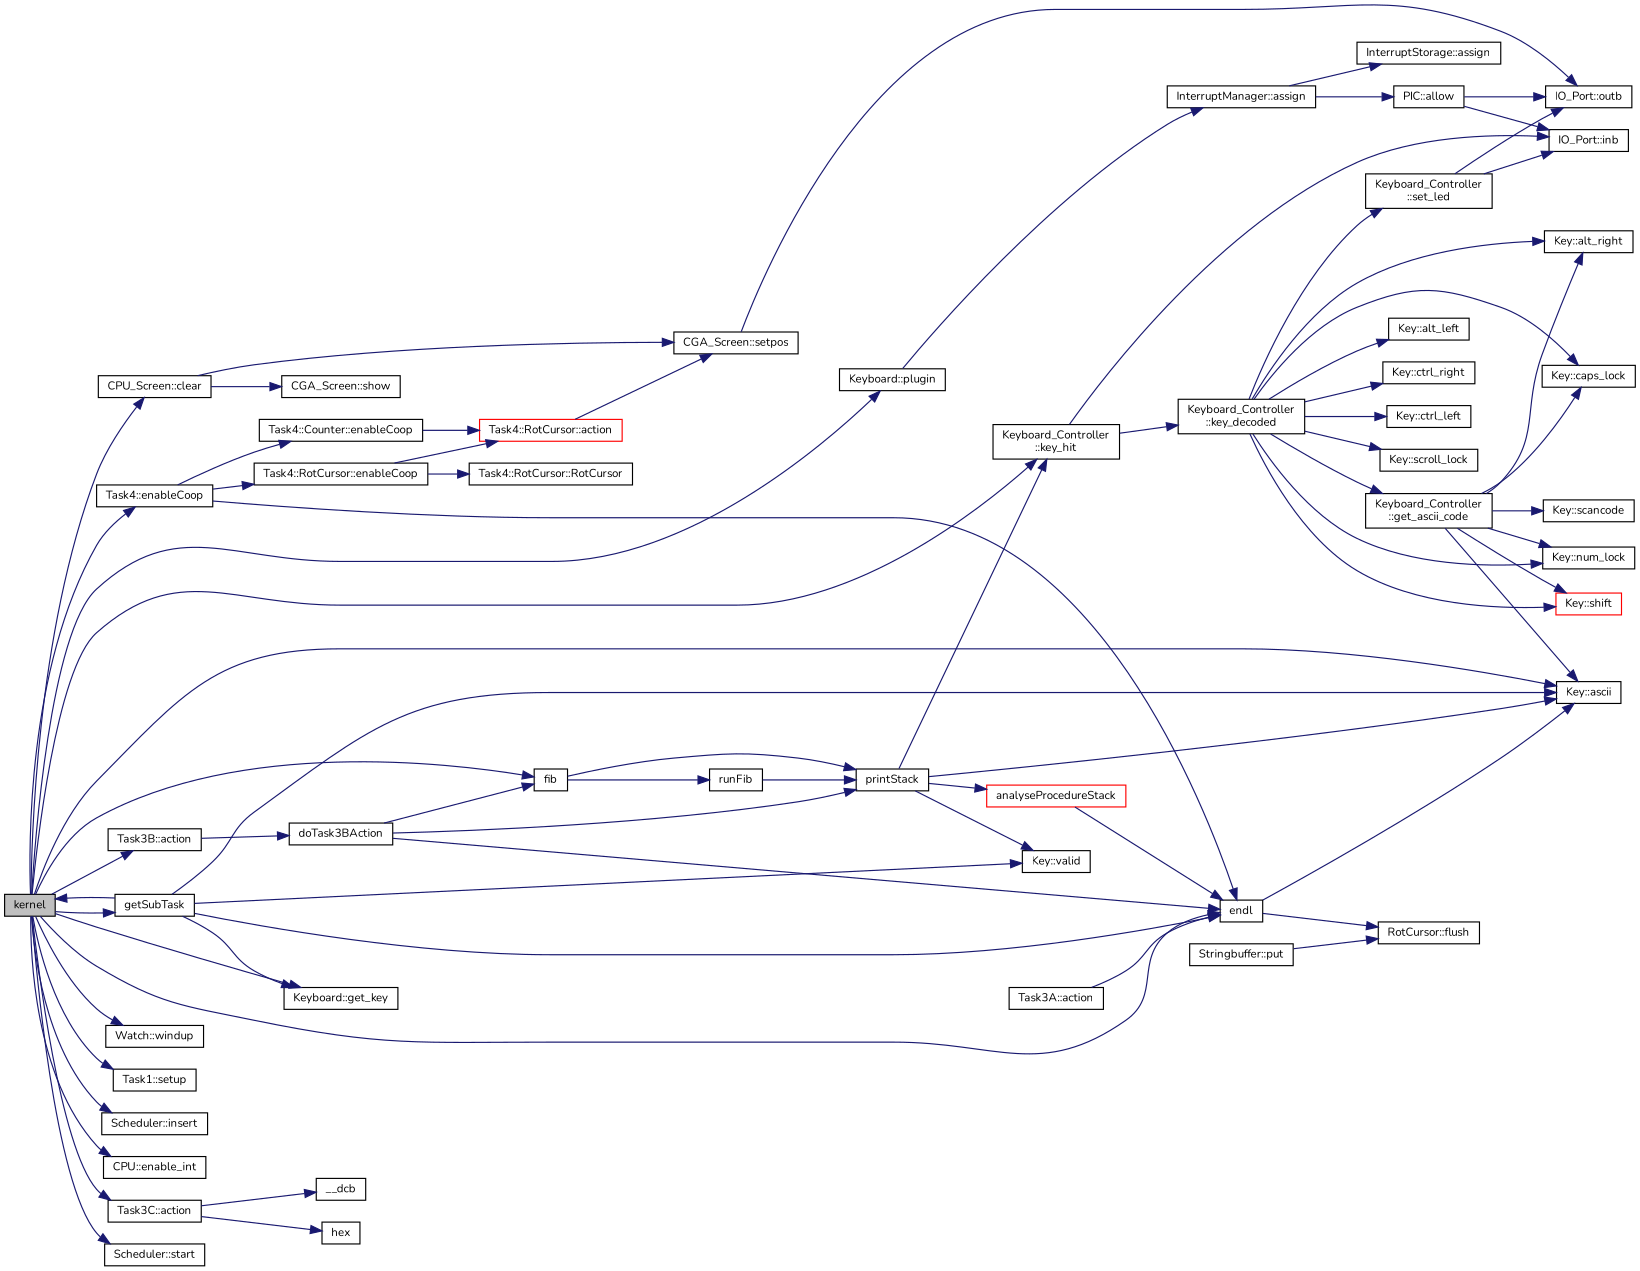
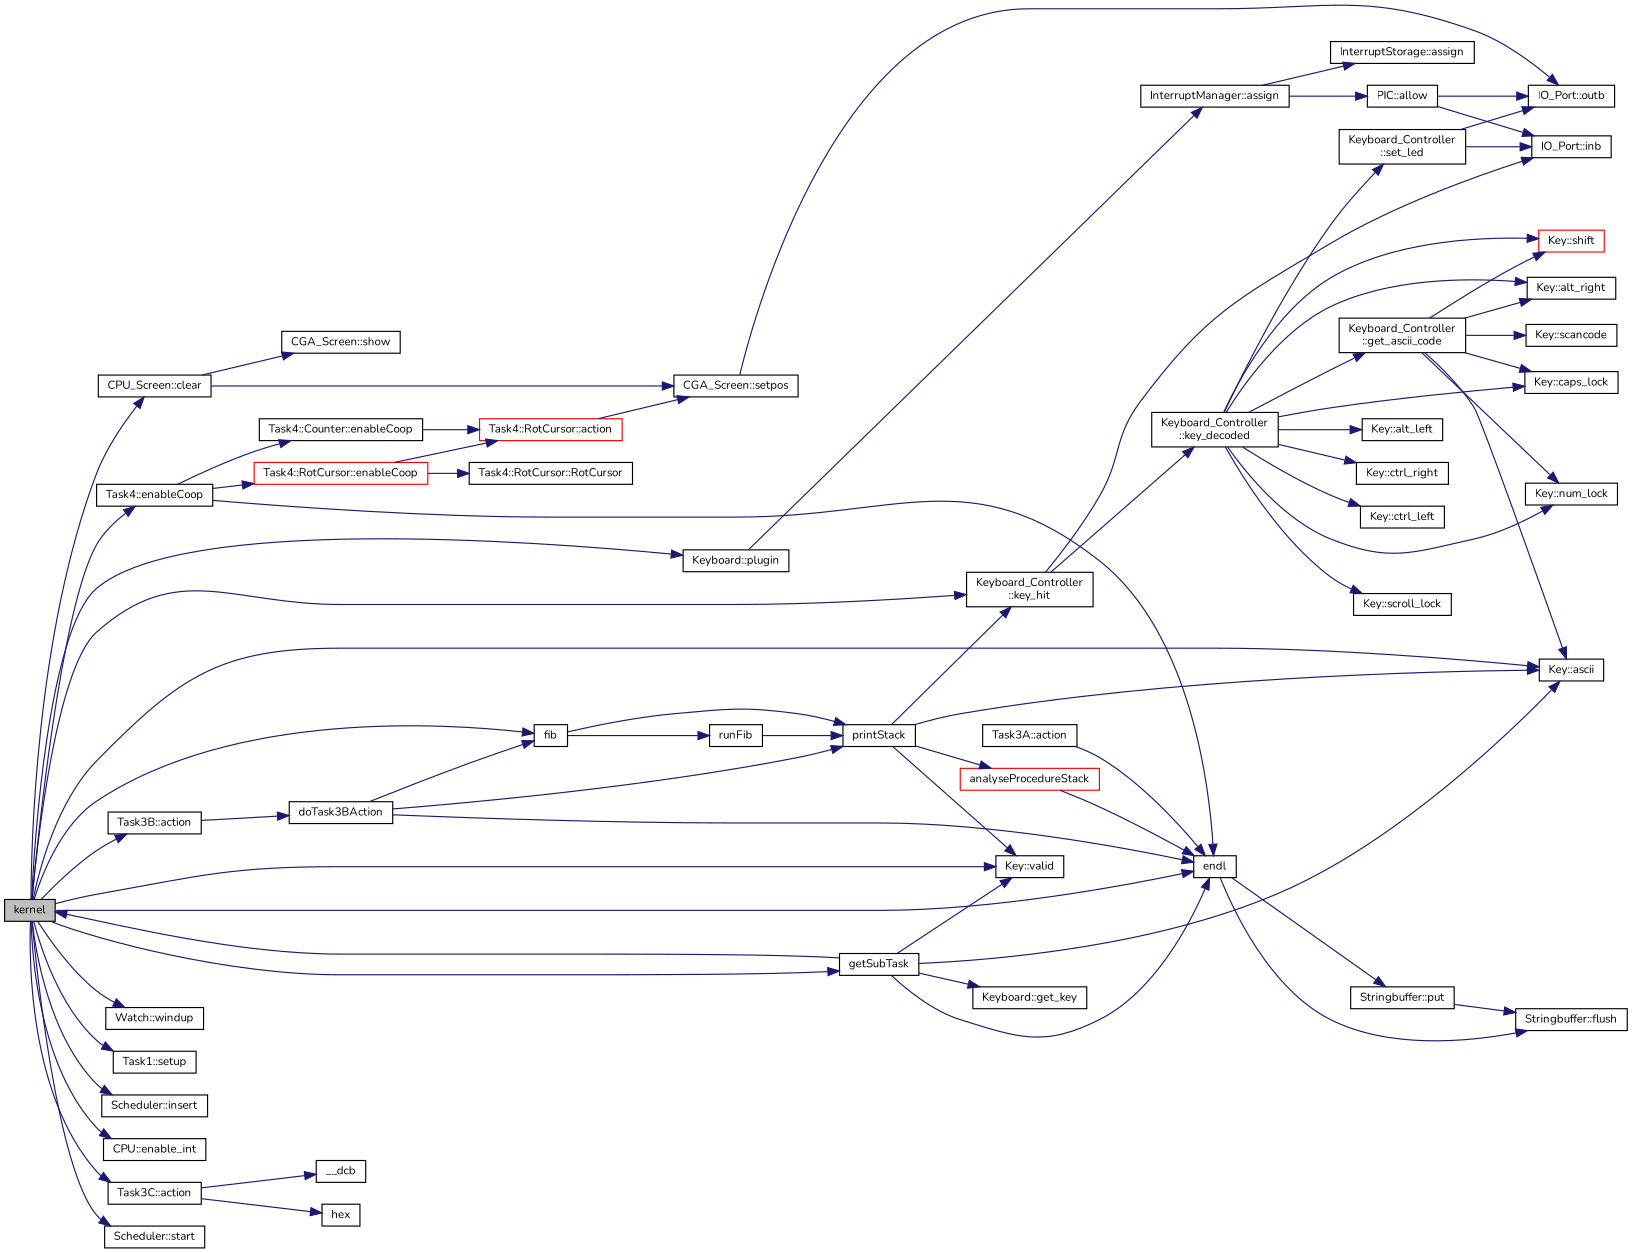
(341, 474) -> (341, 473)
(1417, 811) -> (1304, 929)
(1429, 933) -> (1571, 1020)
(172, 950) -> (518, 867)
